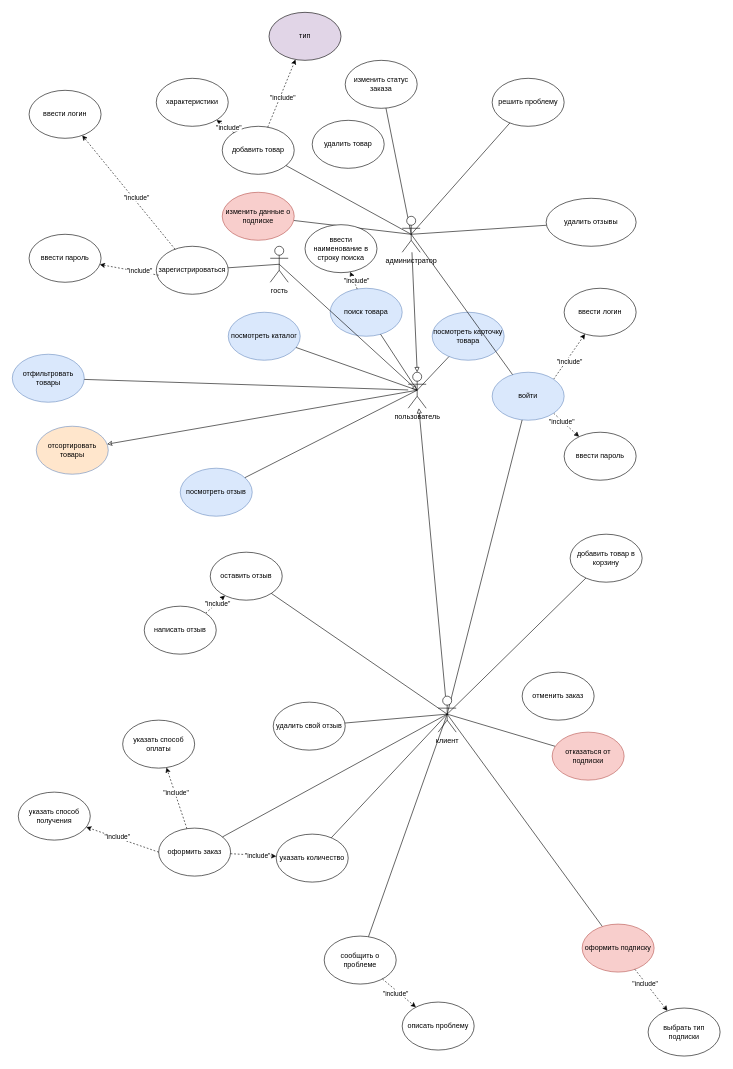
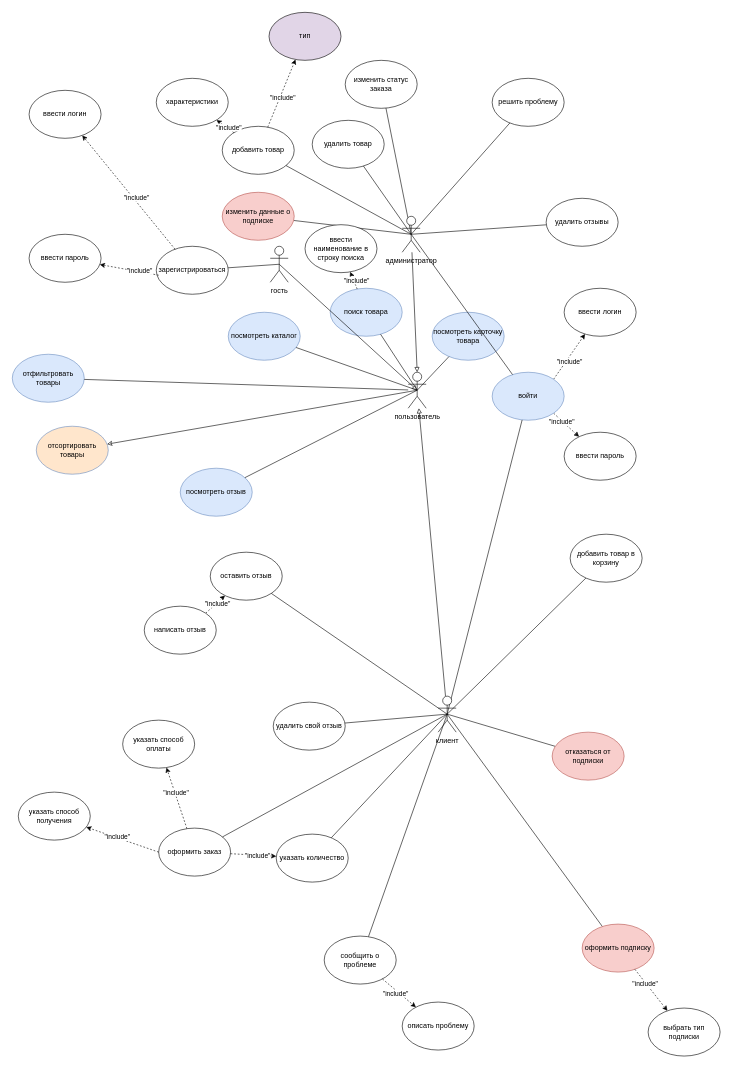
none -> (386, 198)
(591, 222) -> (582, 222)
(558, 696) -> none
